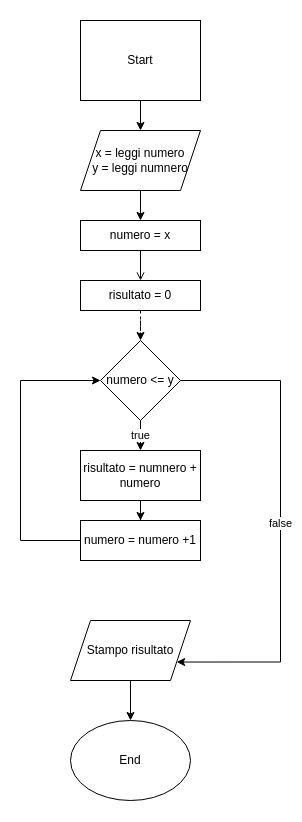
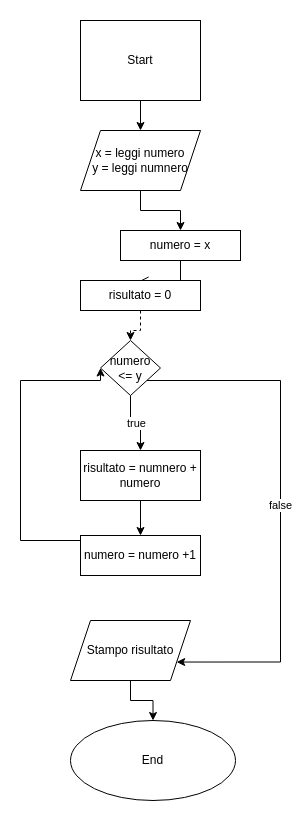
(141, 236) -> (181, 246)
(141, 381) -> (131, 368)
(141, 541) -> (141, 556)
(131, 761) -> (153, 761)
